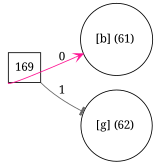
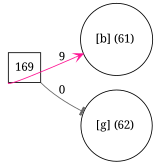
(61, 57) -> (61, 57)
(61, 90) -> (61, 90)
